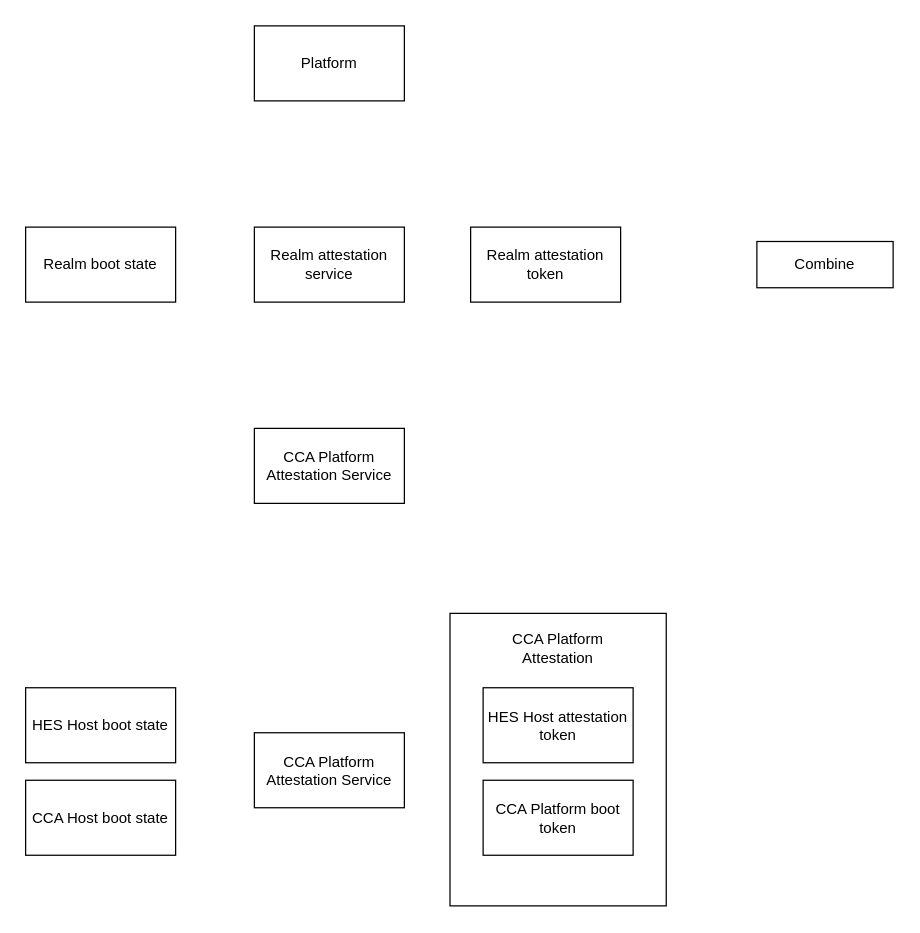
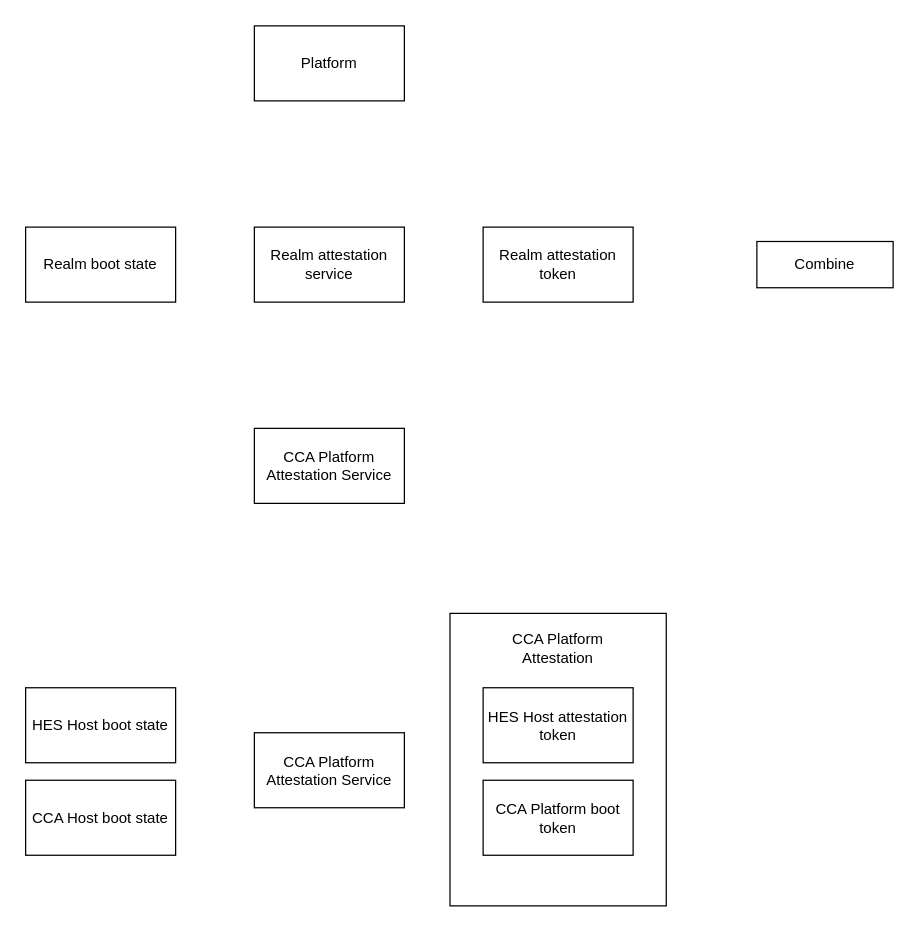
(546, 264) -> (558, 264)
